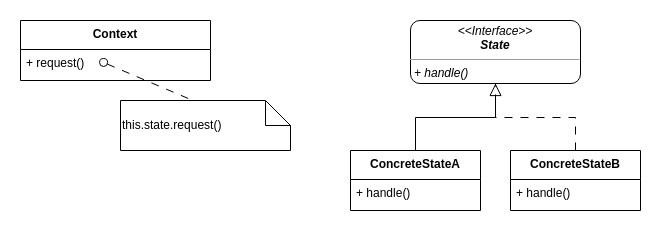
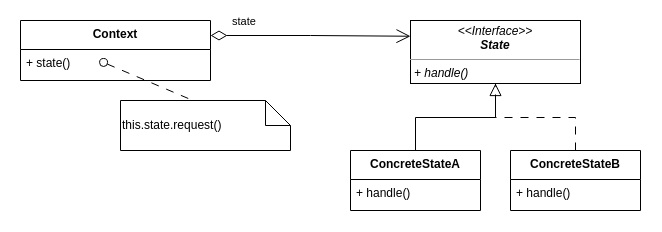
none -> (317, 36)
(496, 52) -> (496, 52)
(61, 63) -> (55, 63)
